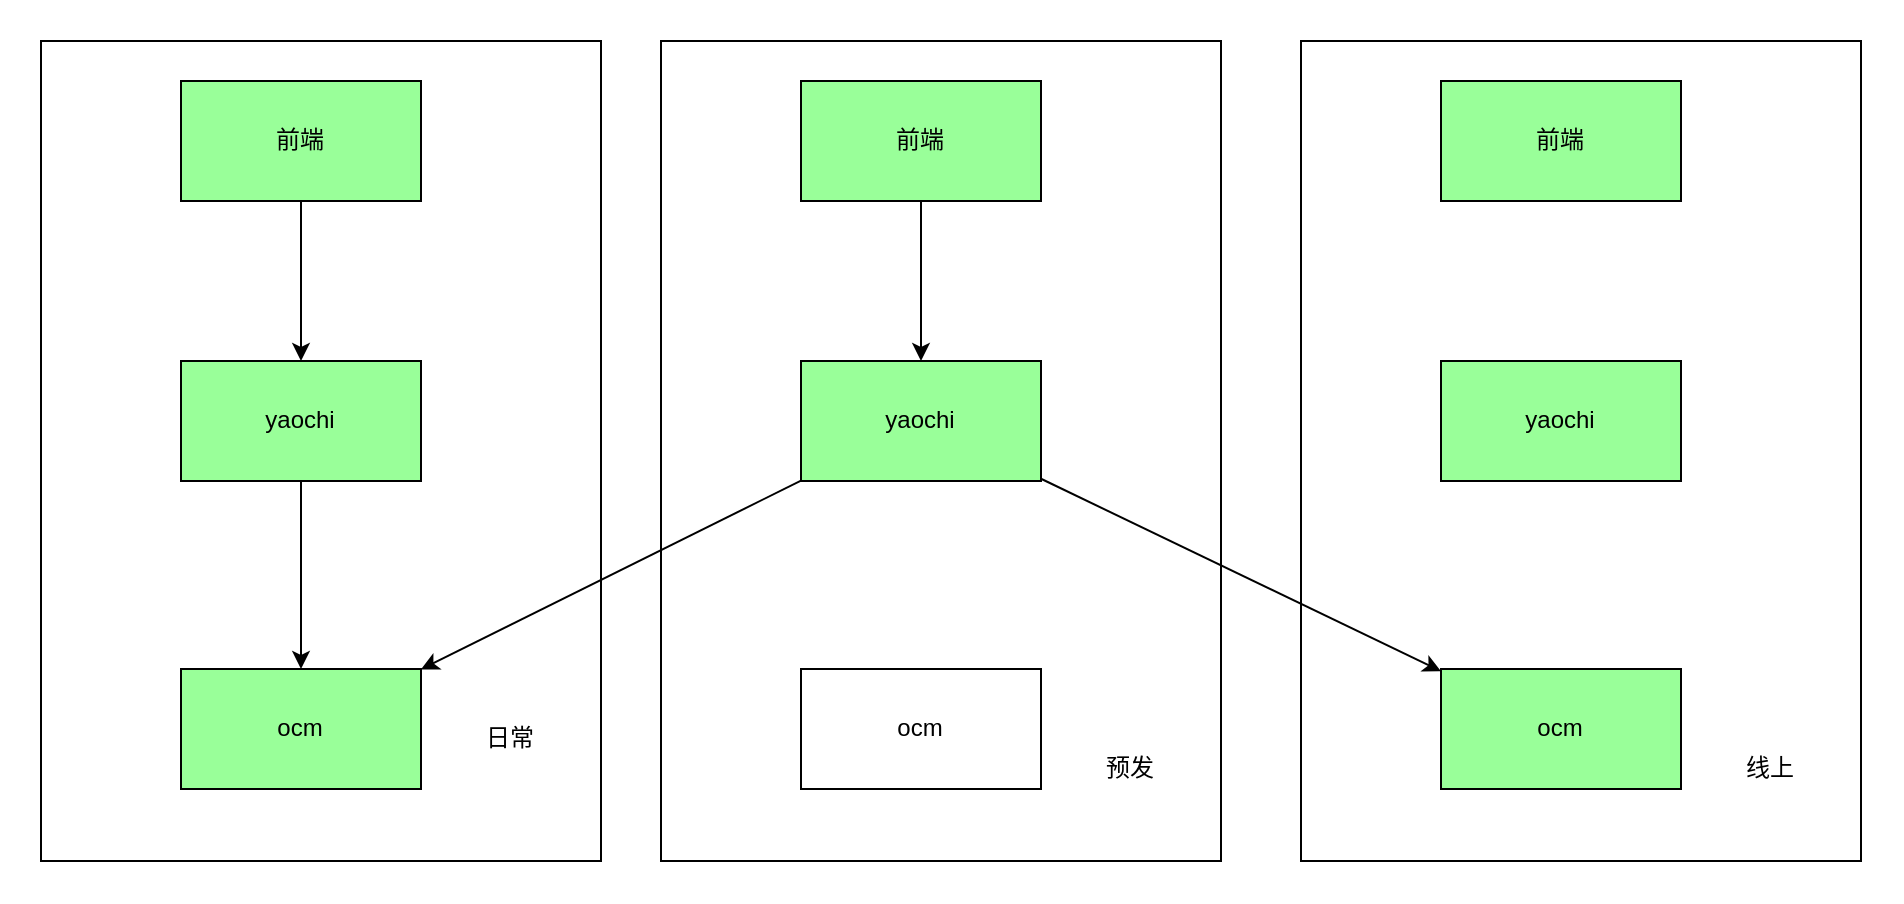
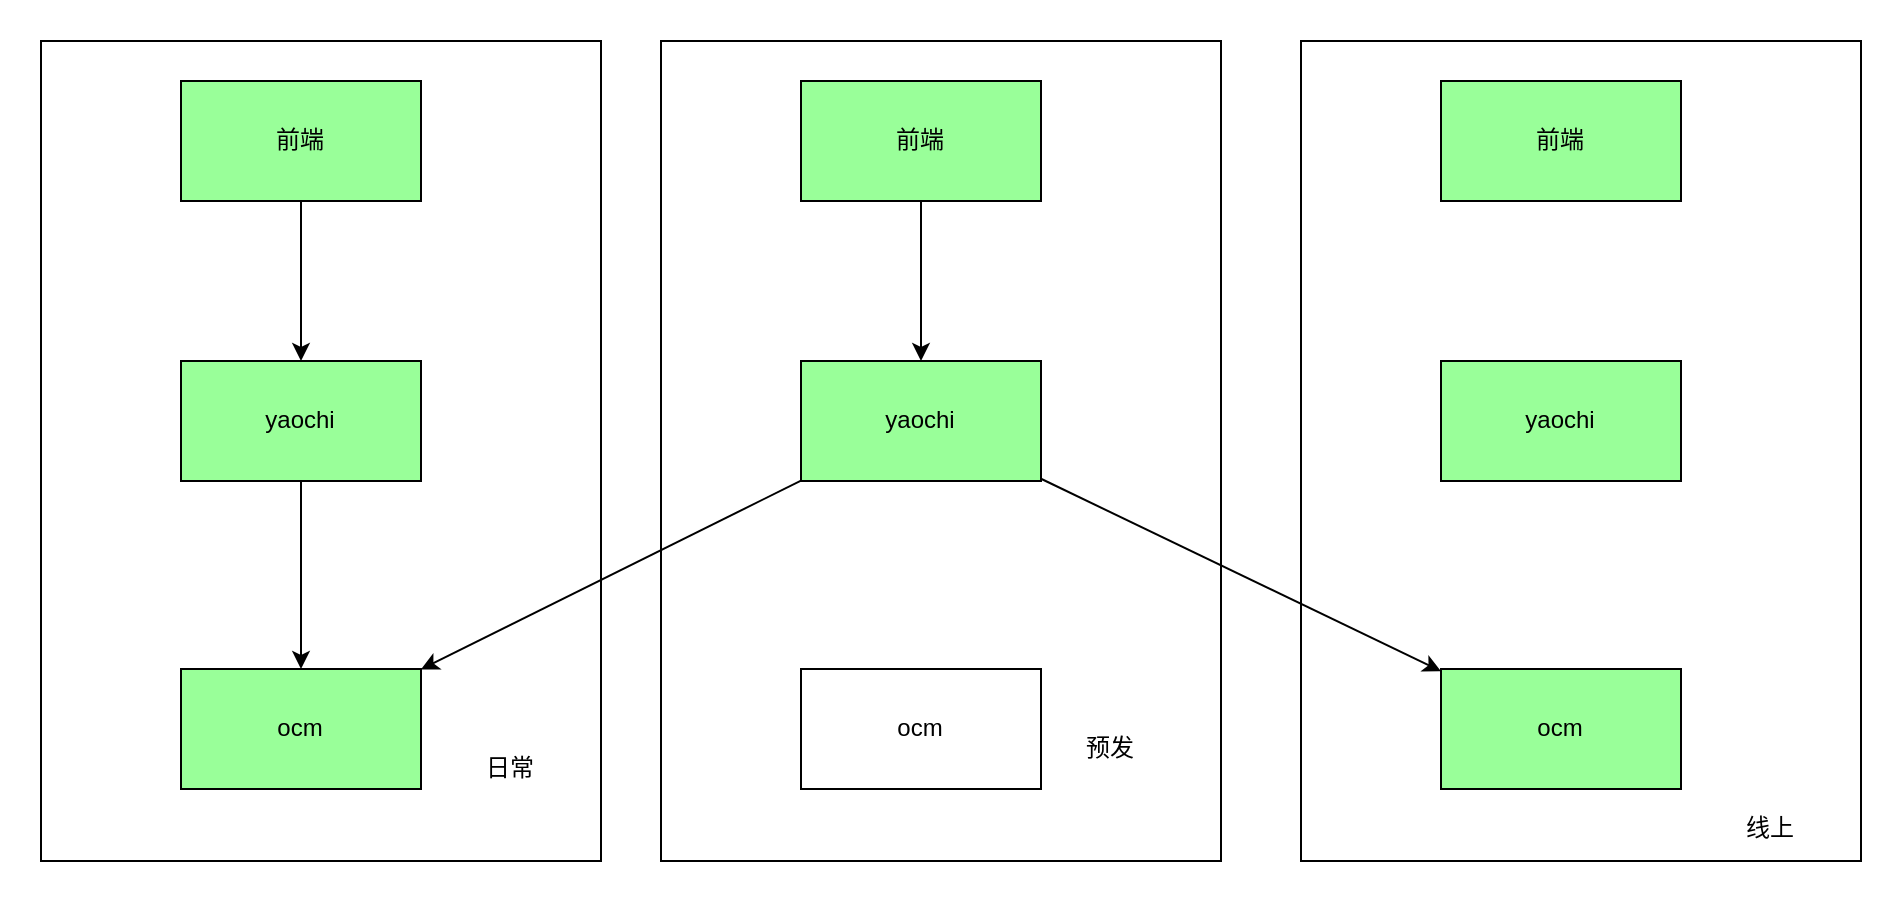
(511, 739) -> (511, 769)
(1131, 769) -> (1111, 749)
(1771, 769) -> (1771, 829)
